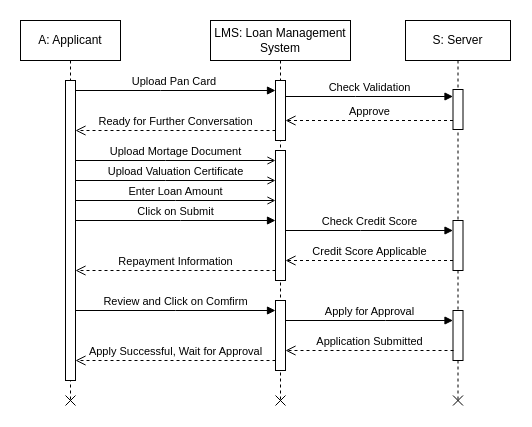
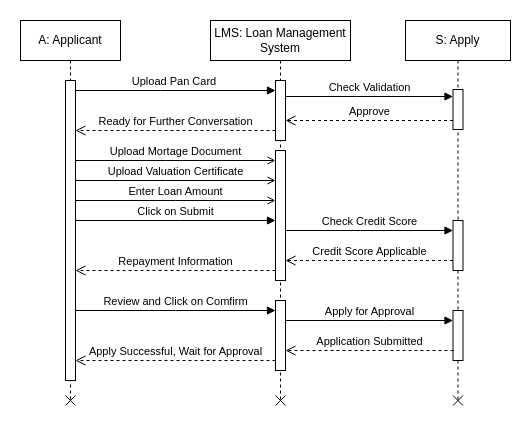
(458, 41) -> (458, 41)
